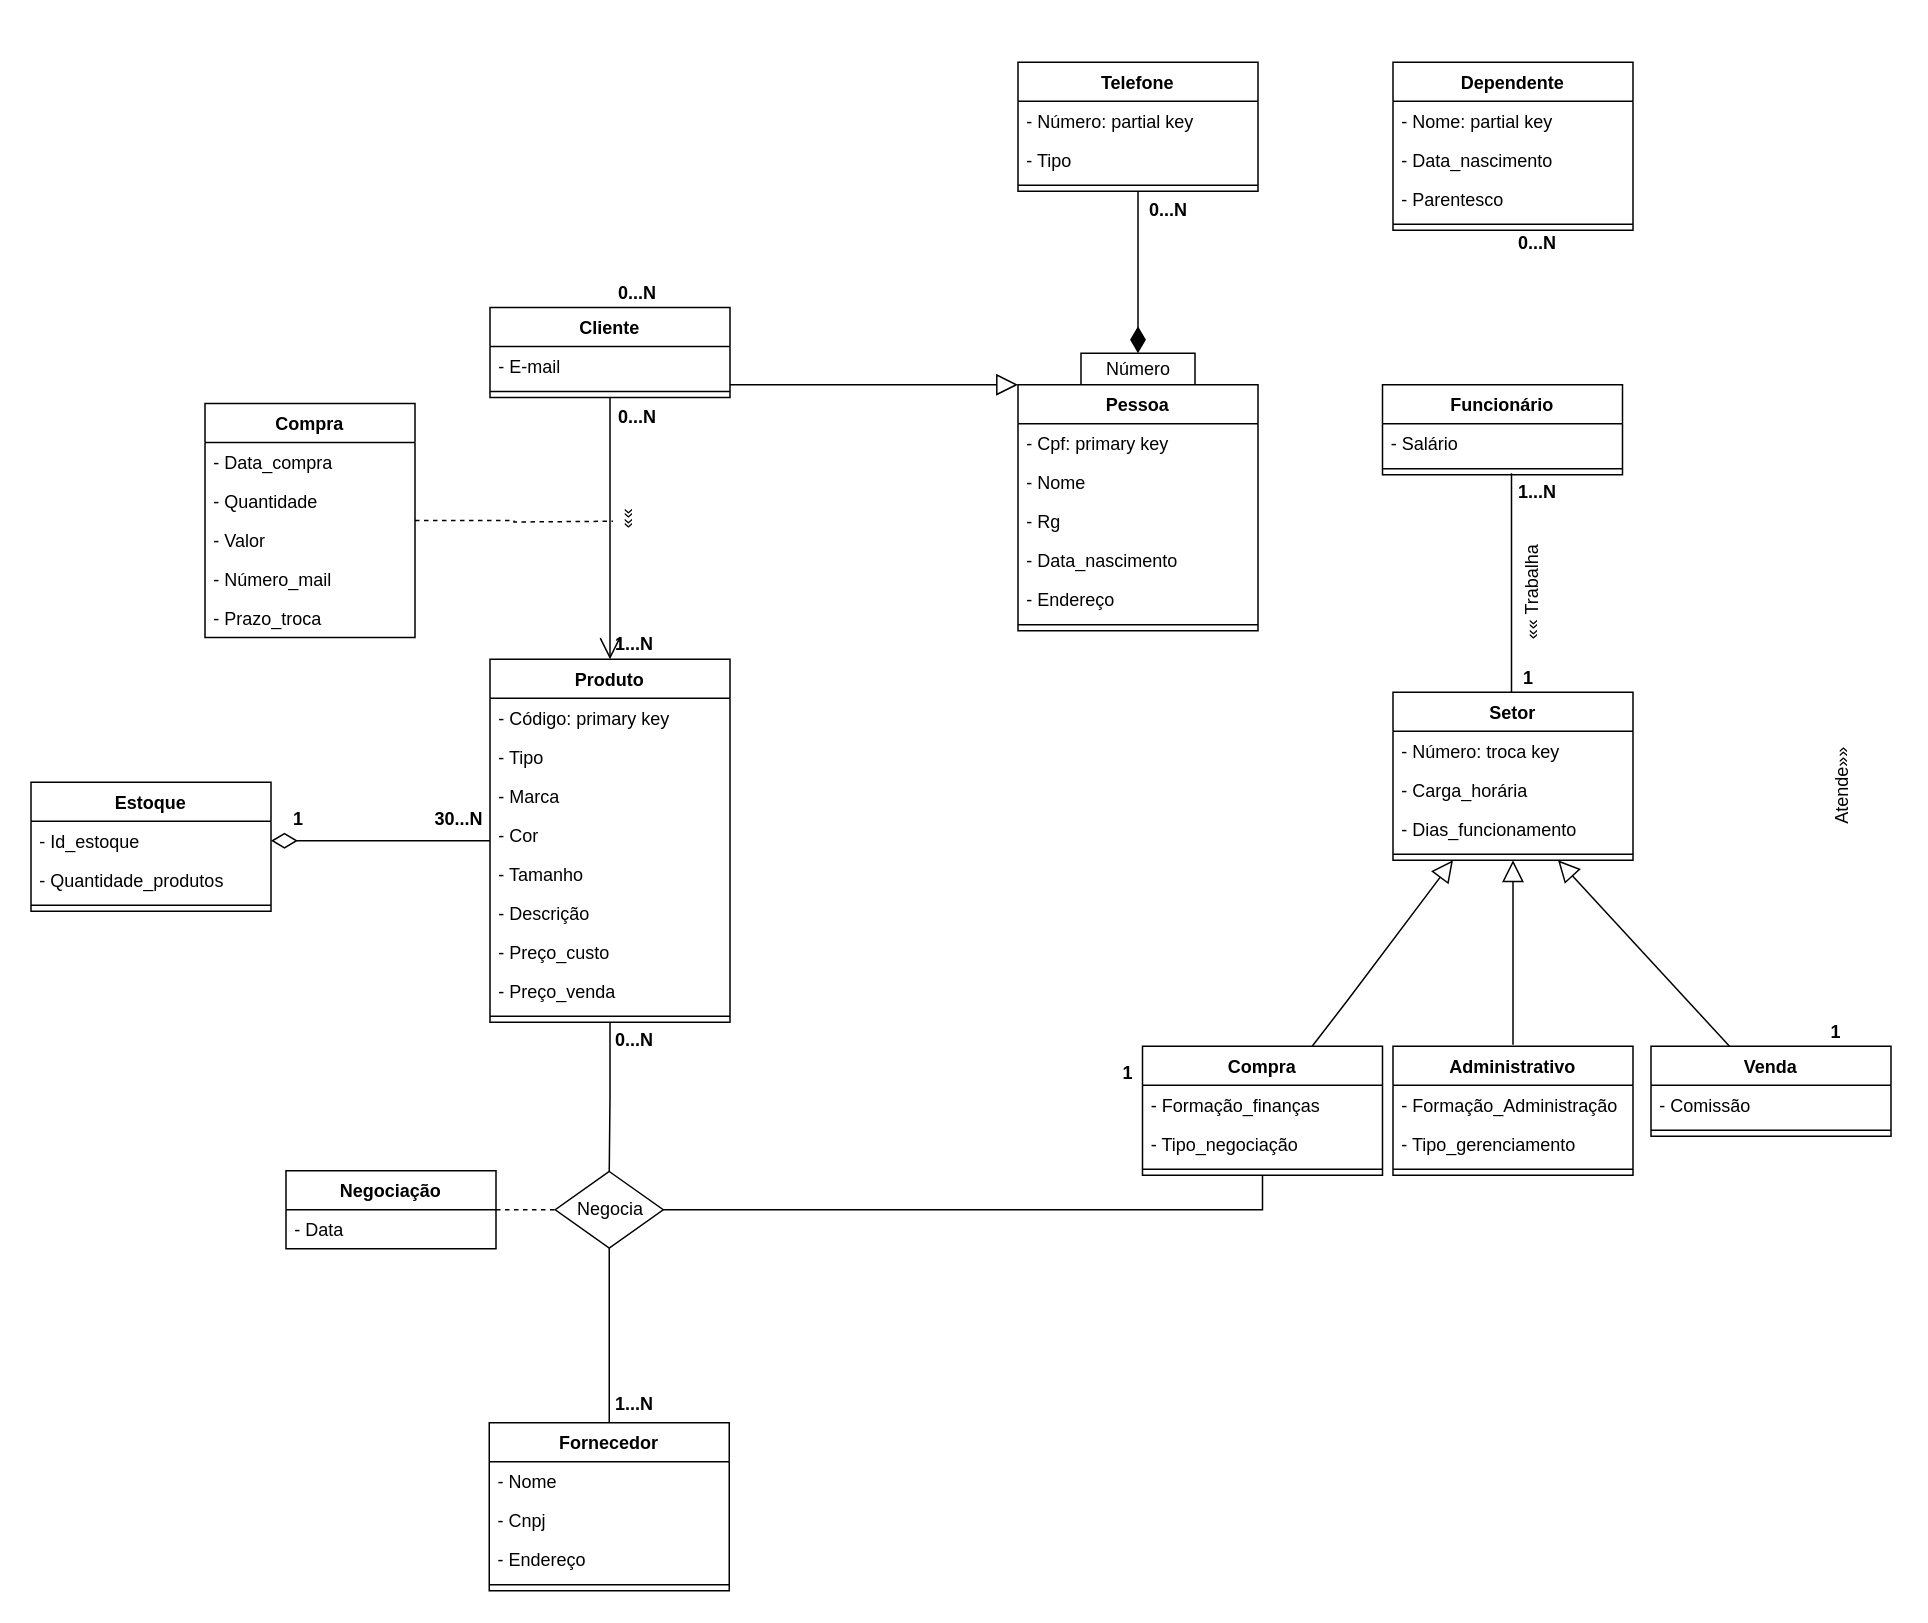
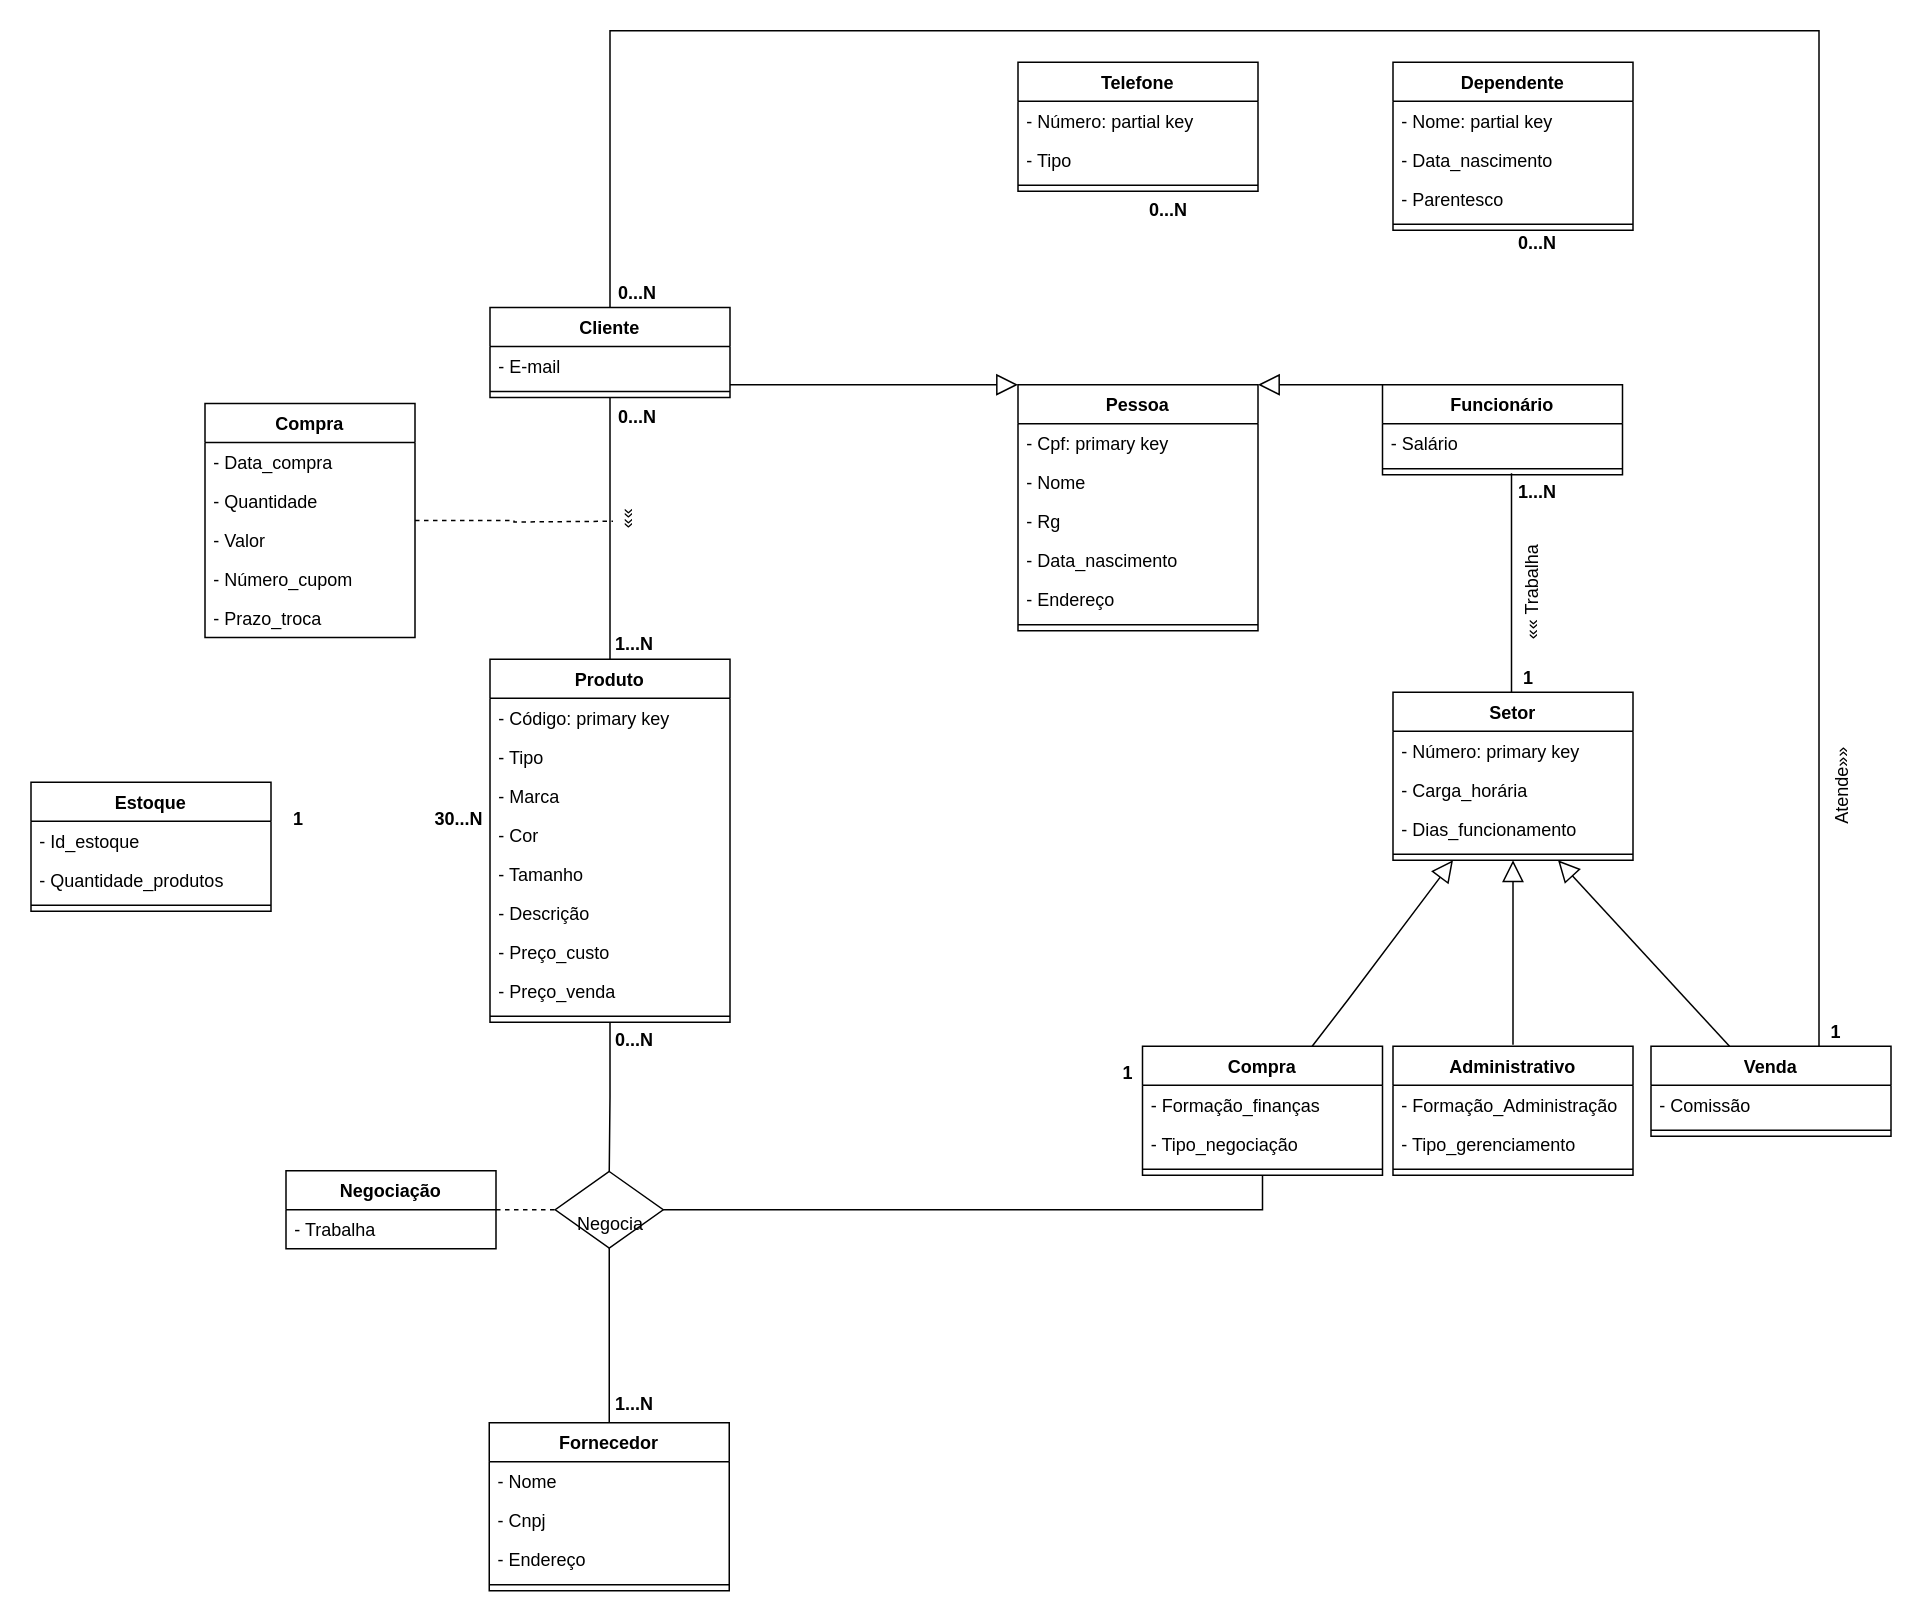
none -> (1584, 31)
(1138, 261) -> none
(1138, 369) -> none
none -> (1331, 385)
(272, 580) -> (281, 580)
(610, 652) -> (610, 653)
(1487, 752) -> (1495, 752)
(391, 841) -> none
(610, 1210) -> (610, 1225)
(322, 1230) -> (340, 1230)
